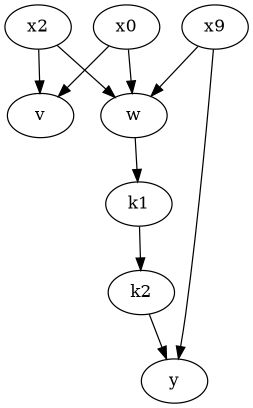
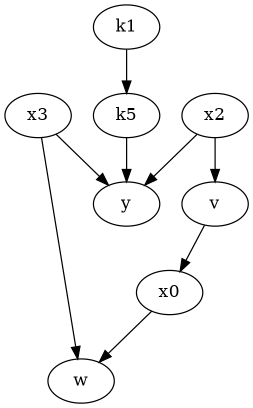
(215, 27) -> (38, 116)
(79, 65) -> (175, 155)
(90, 65) -> (195, 243)
(136, 154) -> none
(141, 293) -> (127, 116)
